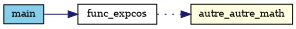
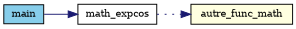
(117, 14) -> (117, 14)
(242, 14) -> (242, 14)
